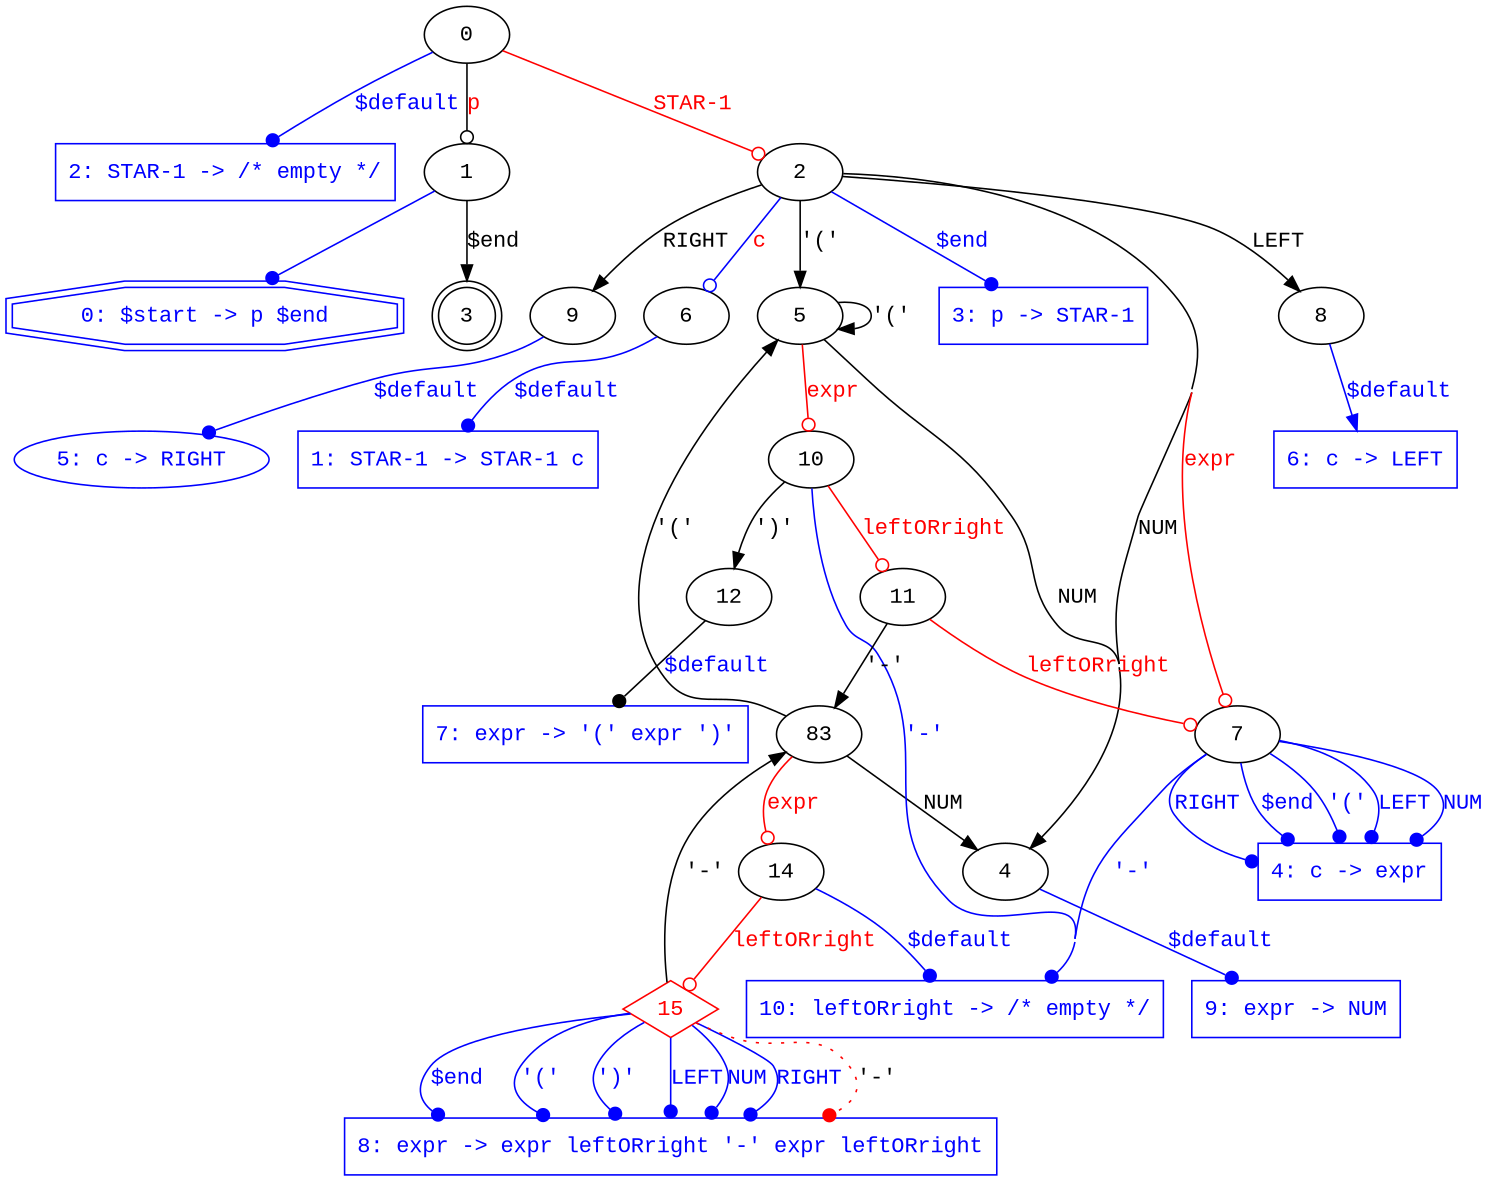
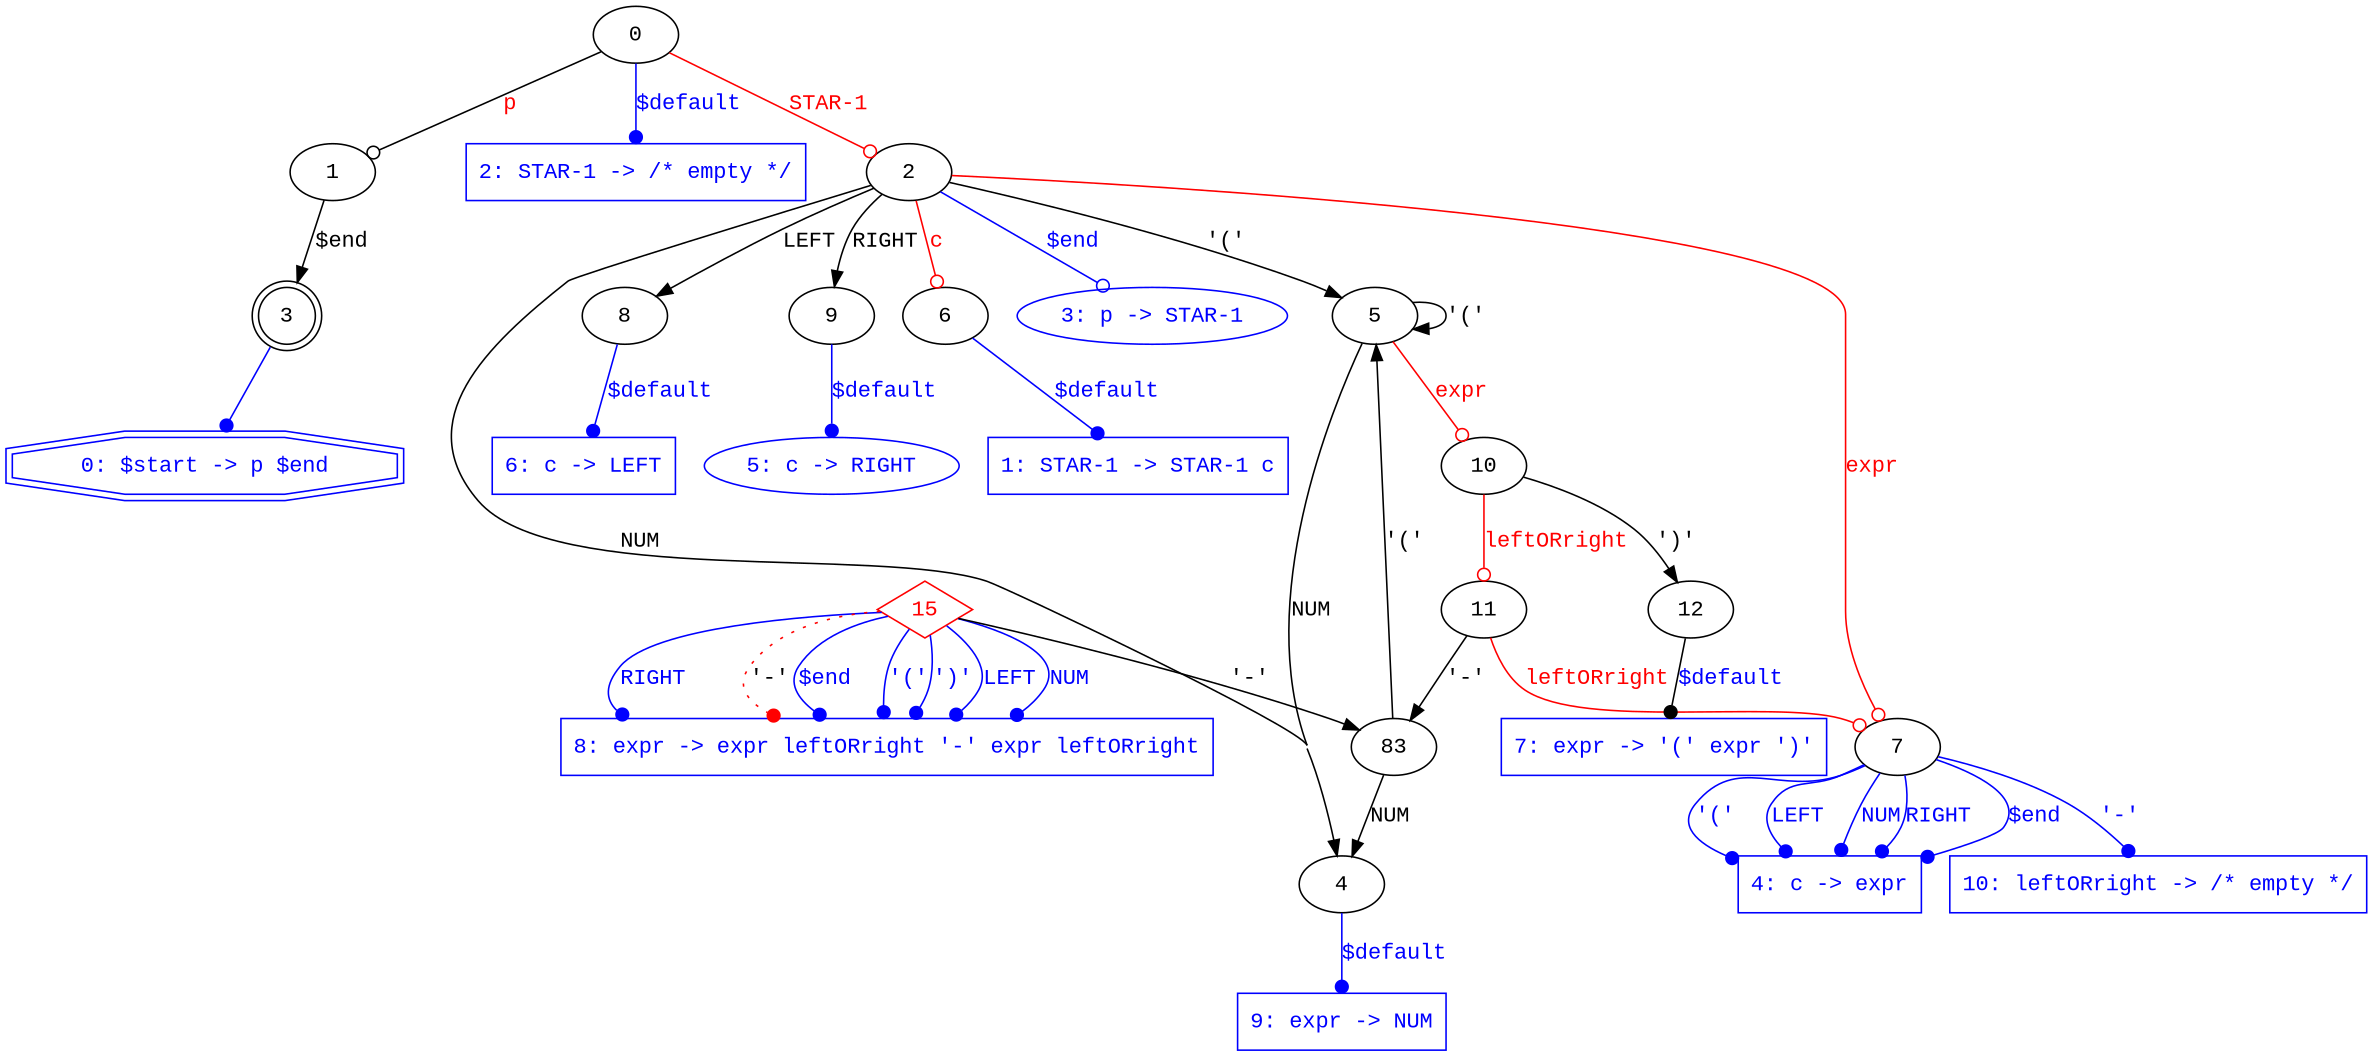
(356, 233) -> (250, 384)
(909, 236) -> (1019, 237)
(748, 239) -> (926, 238)
(1043, 316) -> (1152, 316)
(1341, 380) -> (606, 384)
(906, 762) -> none
(781, 872) -> none
